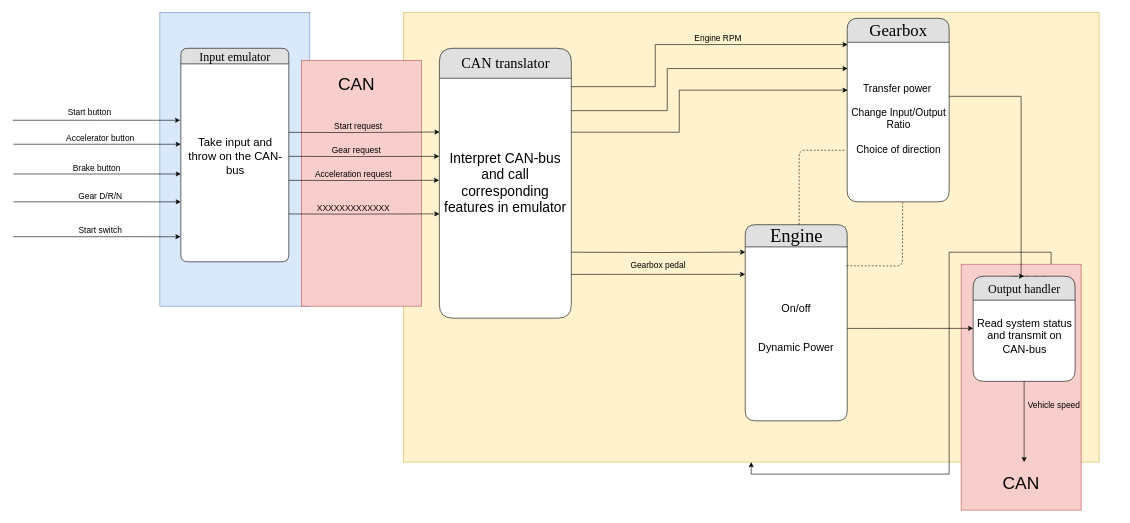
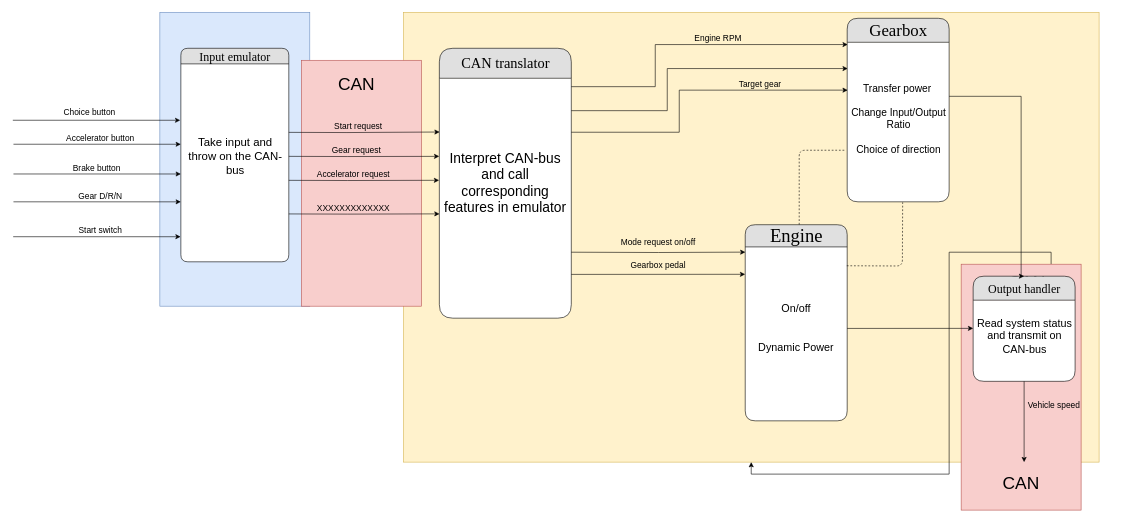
none -> (761, 84)
(90, 113) -> (90, 113)
(354, 174) -> (354, 174)
none -> (659, 243)
